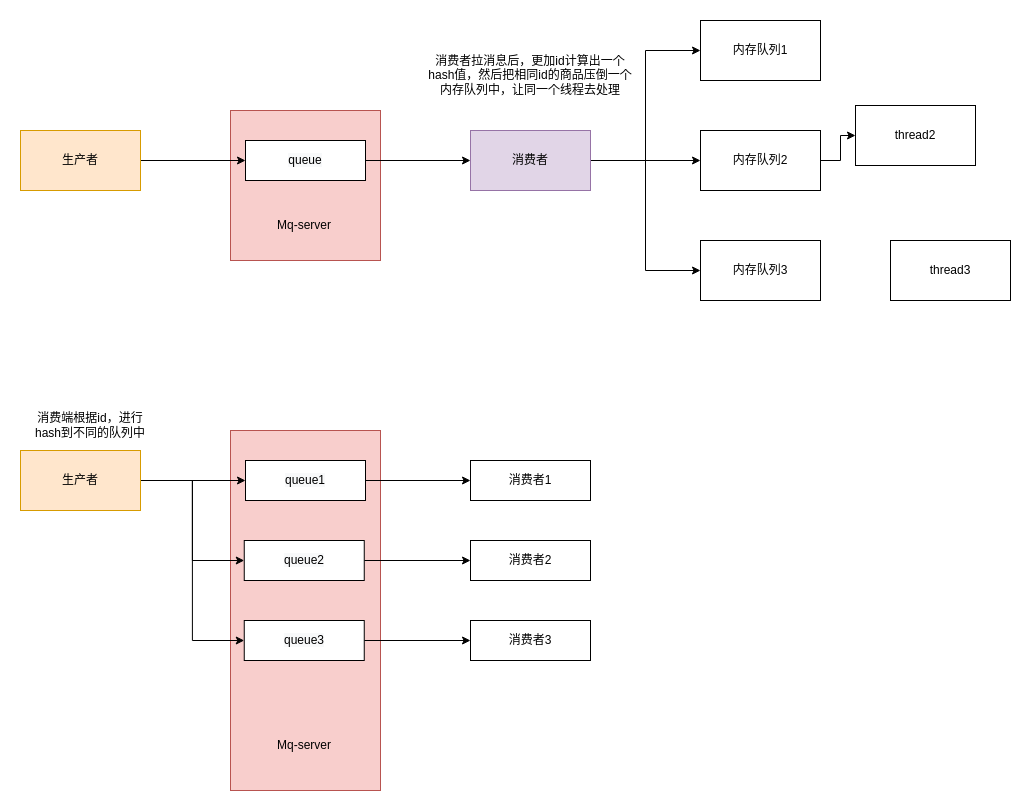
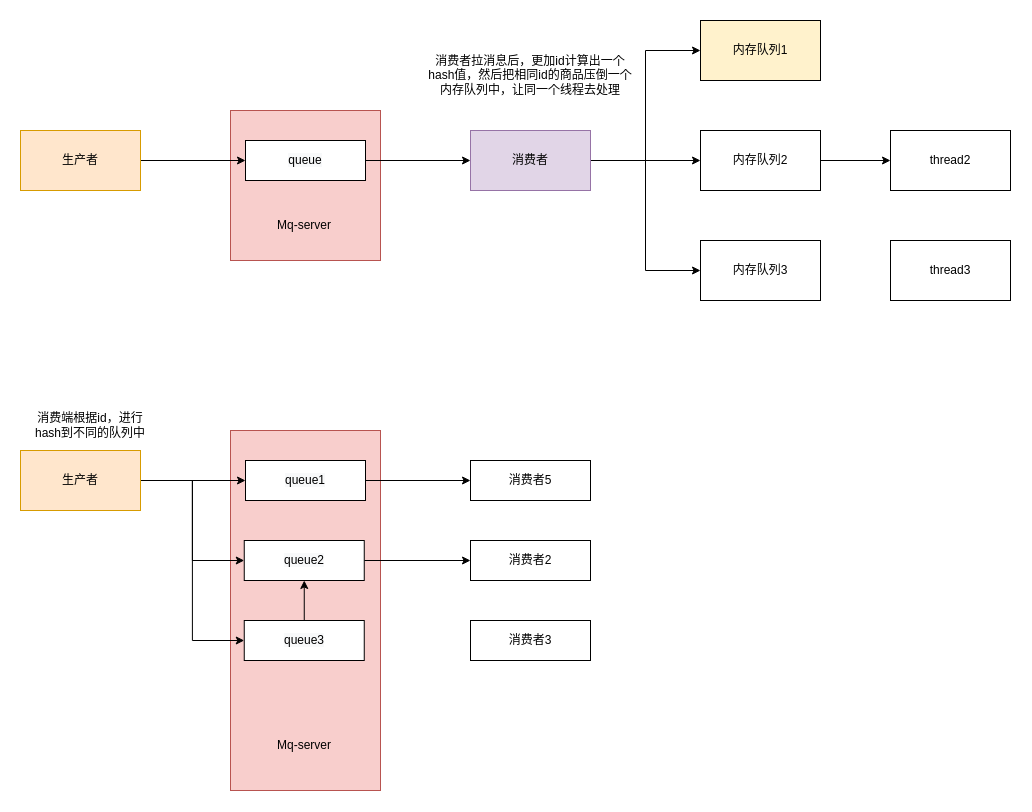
(761, 51) -> (761, 51)
(916, 136) -> (951, 161)
(531, 481) -> (531, 481)
(414, 641) -> (304, 604)
